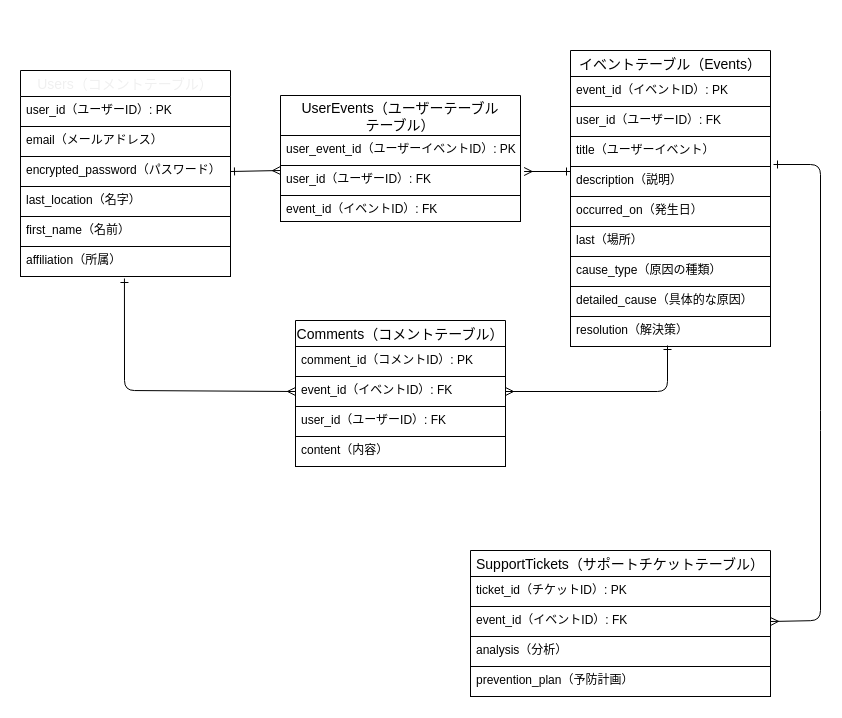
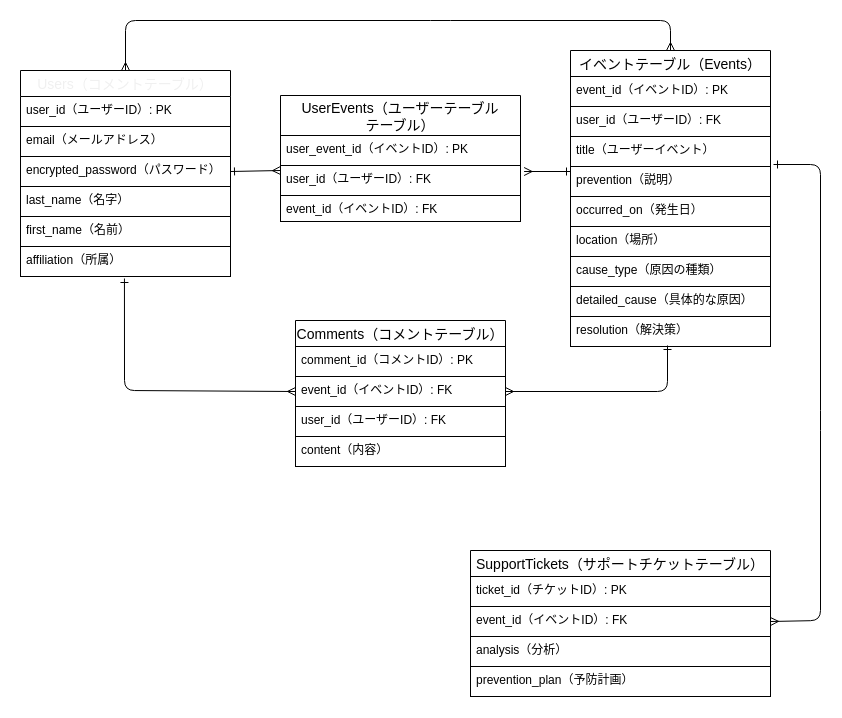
none -> (389, 21)
(405, 149) -> (381, 149)
(634, 180) -> (632, 180)
(89, 200) -> (79, 200)
(612, 240) -> (624, 240)
